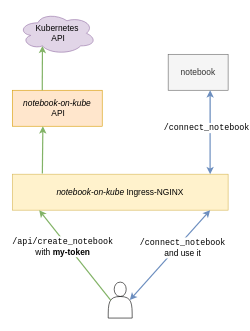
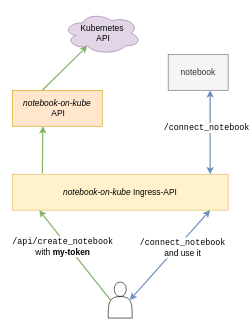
(57, 33) -> (102, 33)
(120, 192) -> (120, 192)
